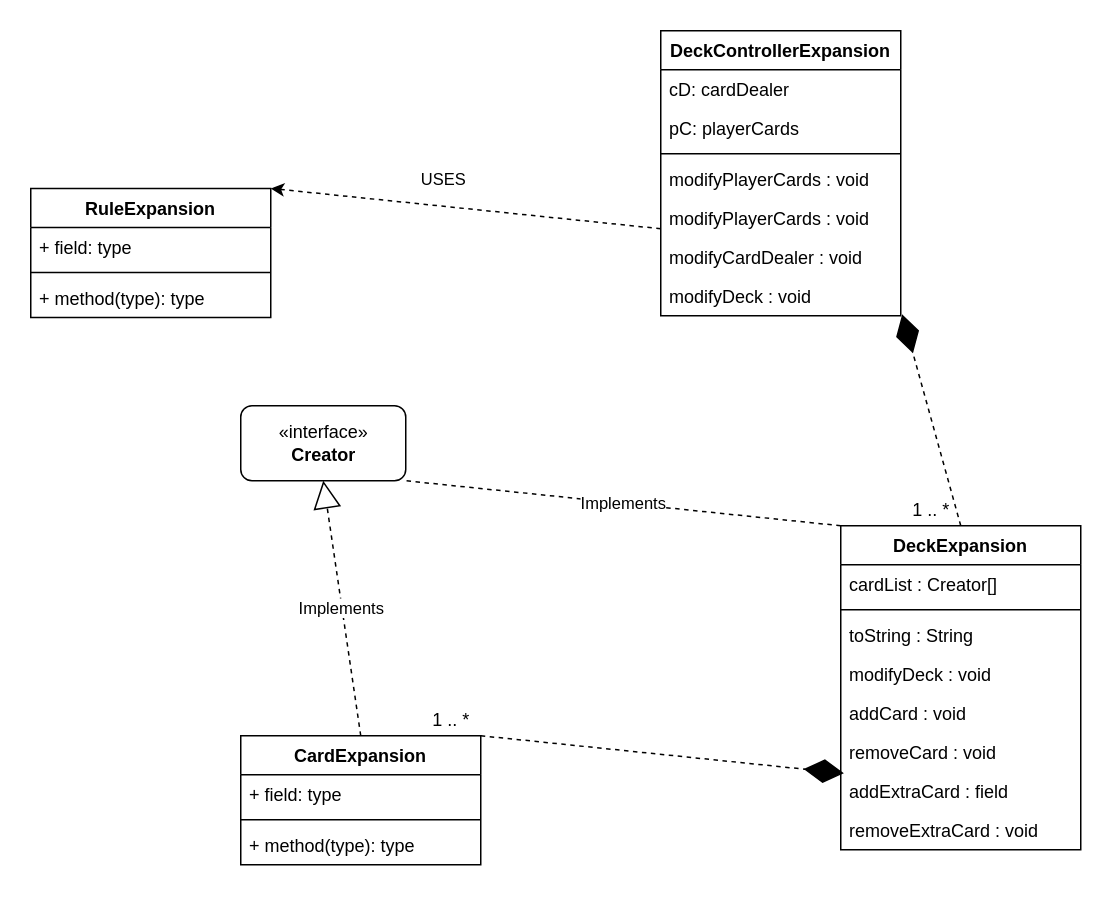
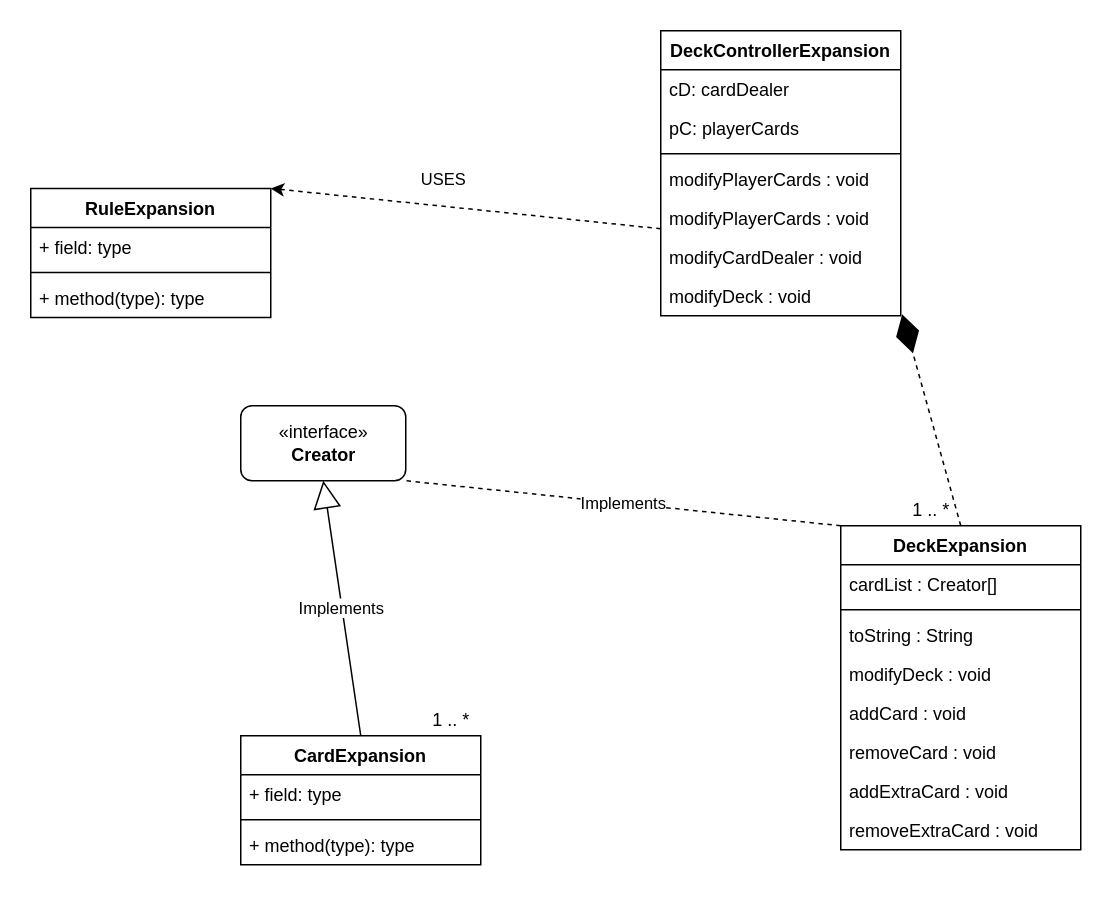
(352, 675) -> (352, 675)
(643, 752) -> none
(938, 792) -> (935, 792)
